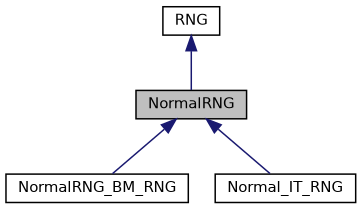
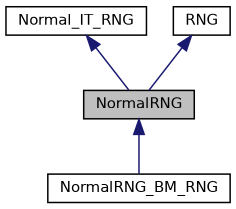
(244, 151) -> (112, 69)
